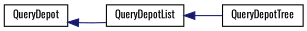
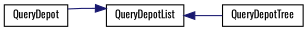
(92, 23) -> (82, 8)
